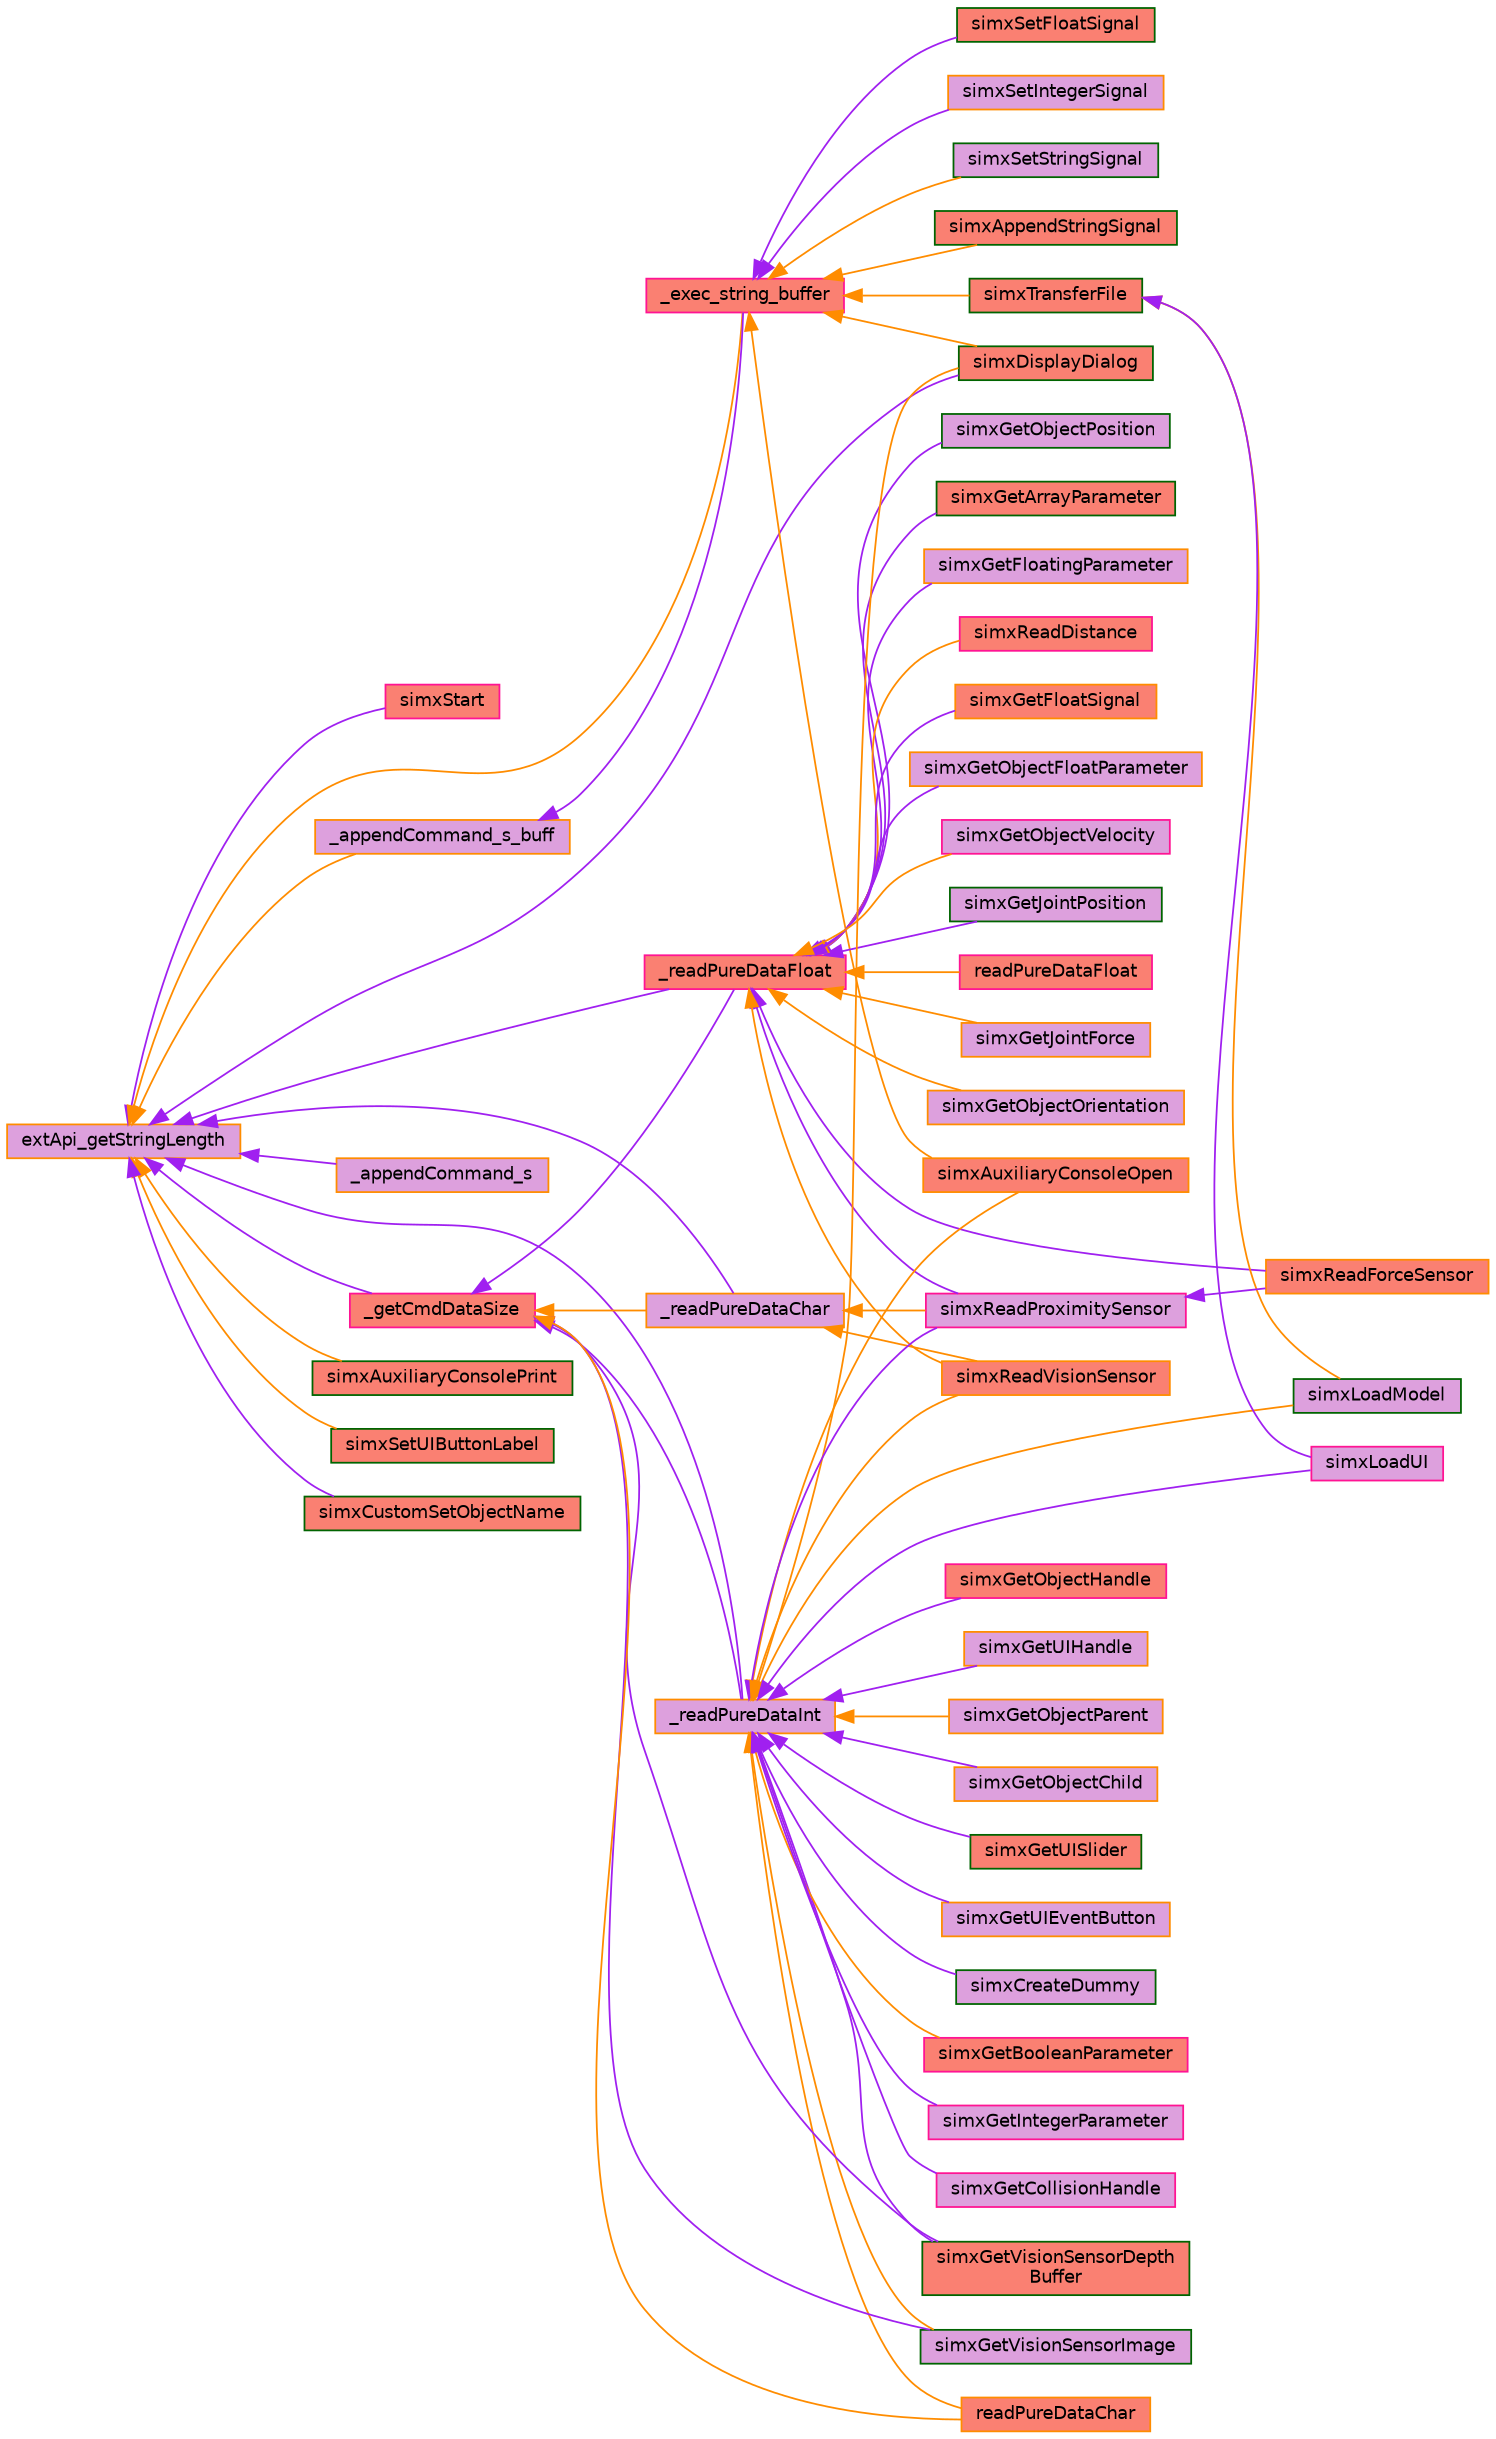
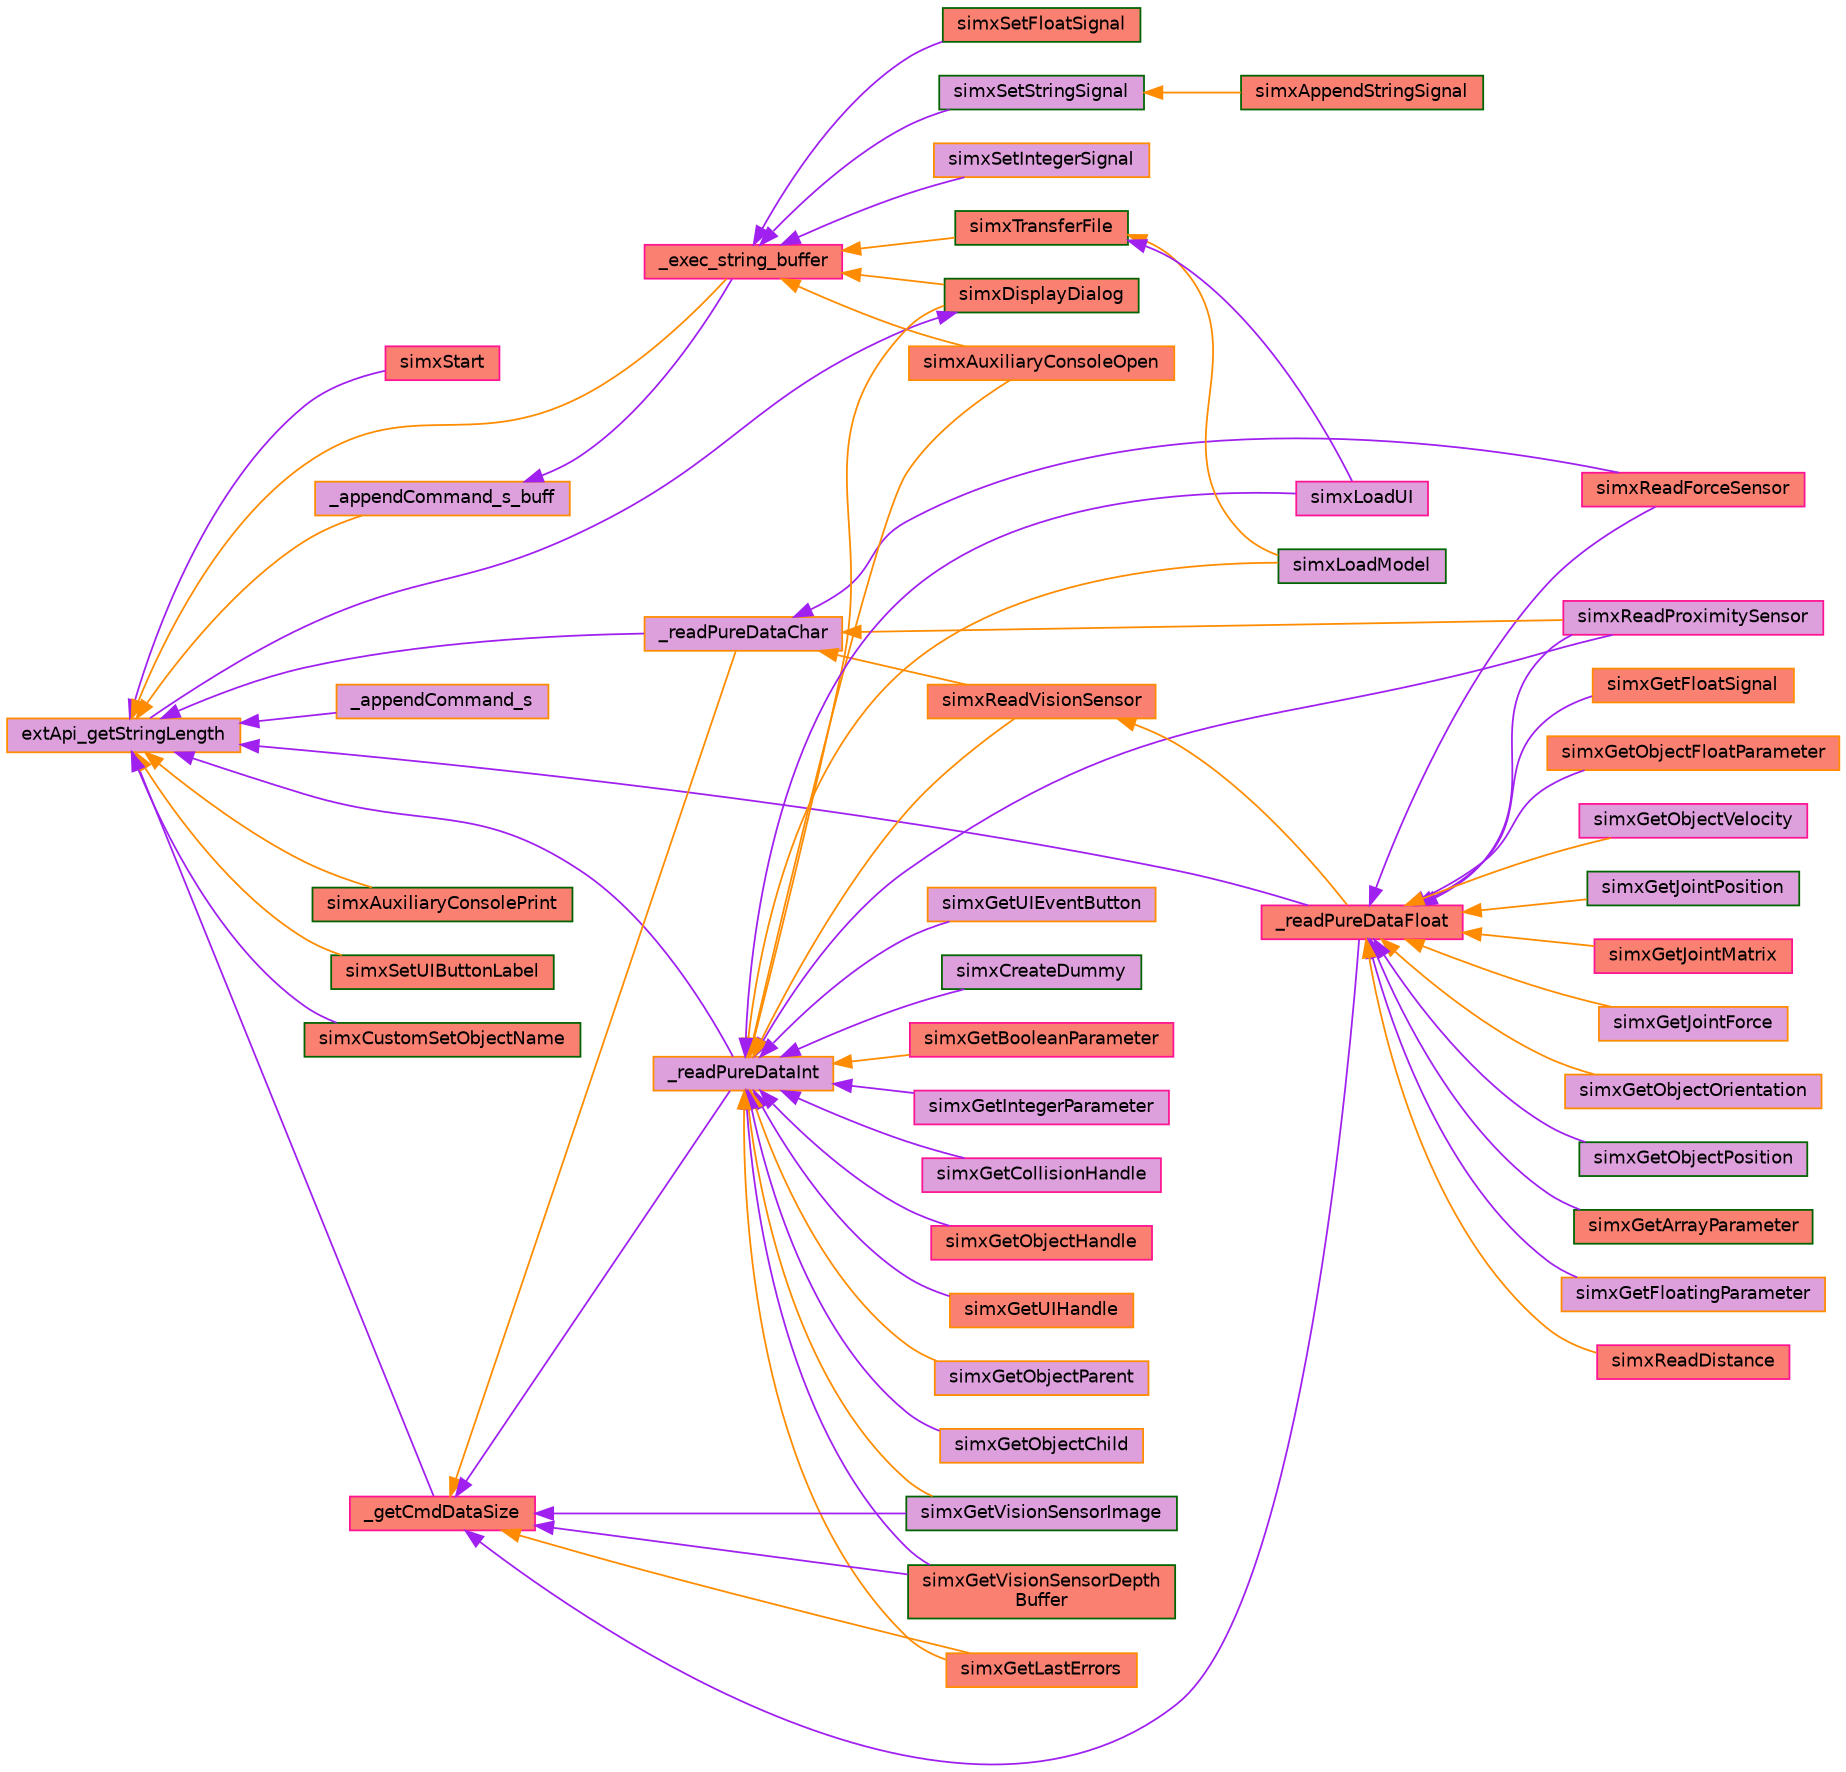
(868, 214) -> (854, 159)
(910, 260) -> (1202, 93)
(1056, 769) -> (1693, 753)
(634, 814) -> (556, 543)
(910, 936) -> (1534, 905)
(1056, 972) -> (1693, 956)
(811, 1206) -> (1252, 801)
(1377, 1277) -> (1693, 490)
(1235, 1292) -> (1192, 443)
(1056, 1649) -> (1042, 1310)
(1056, 1852) -> none
(1056, 2414) -> (1042, 1670)
